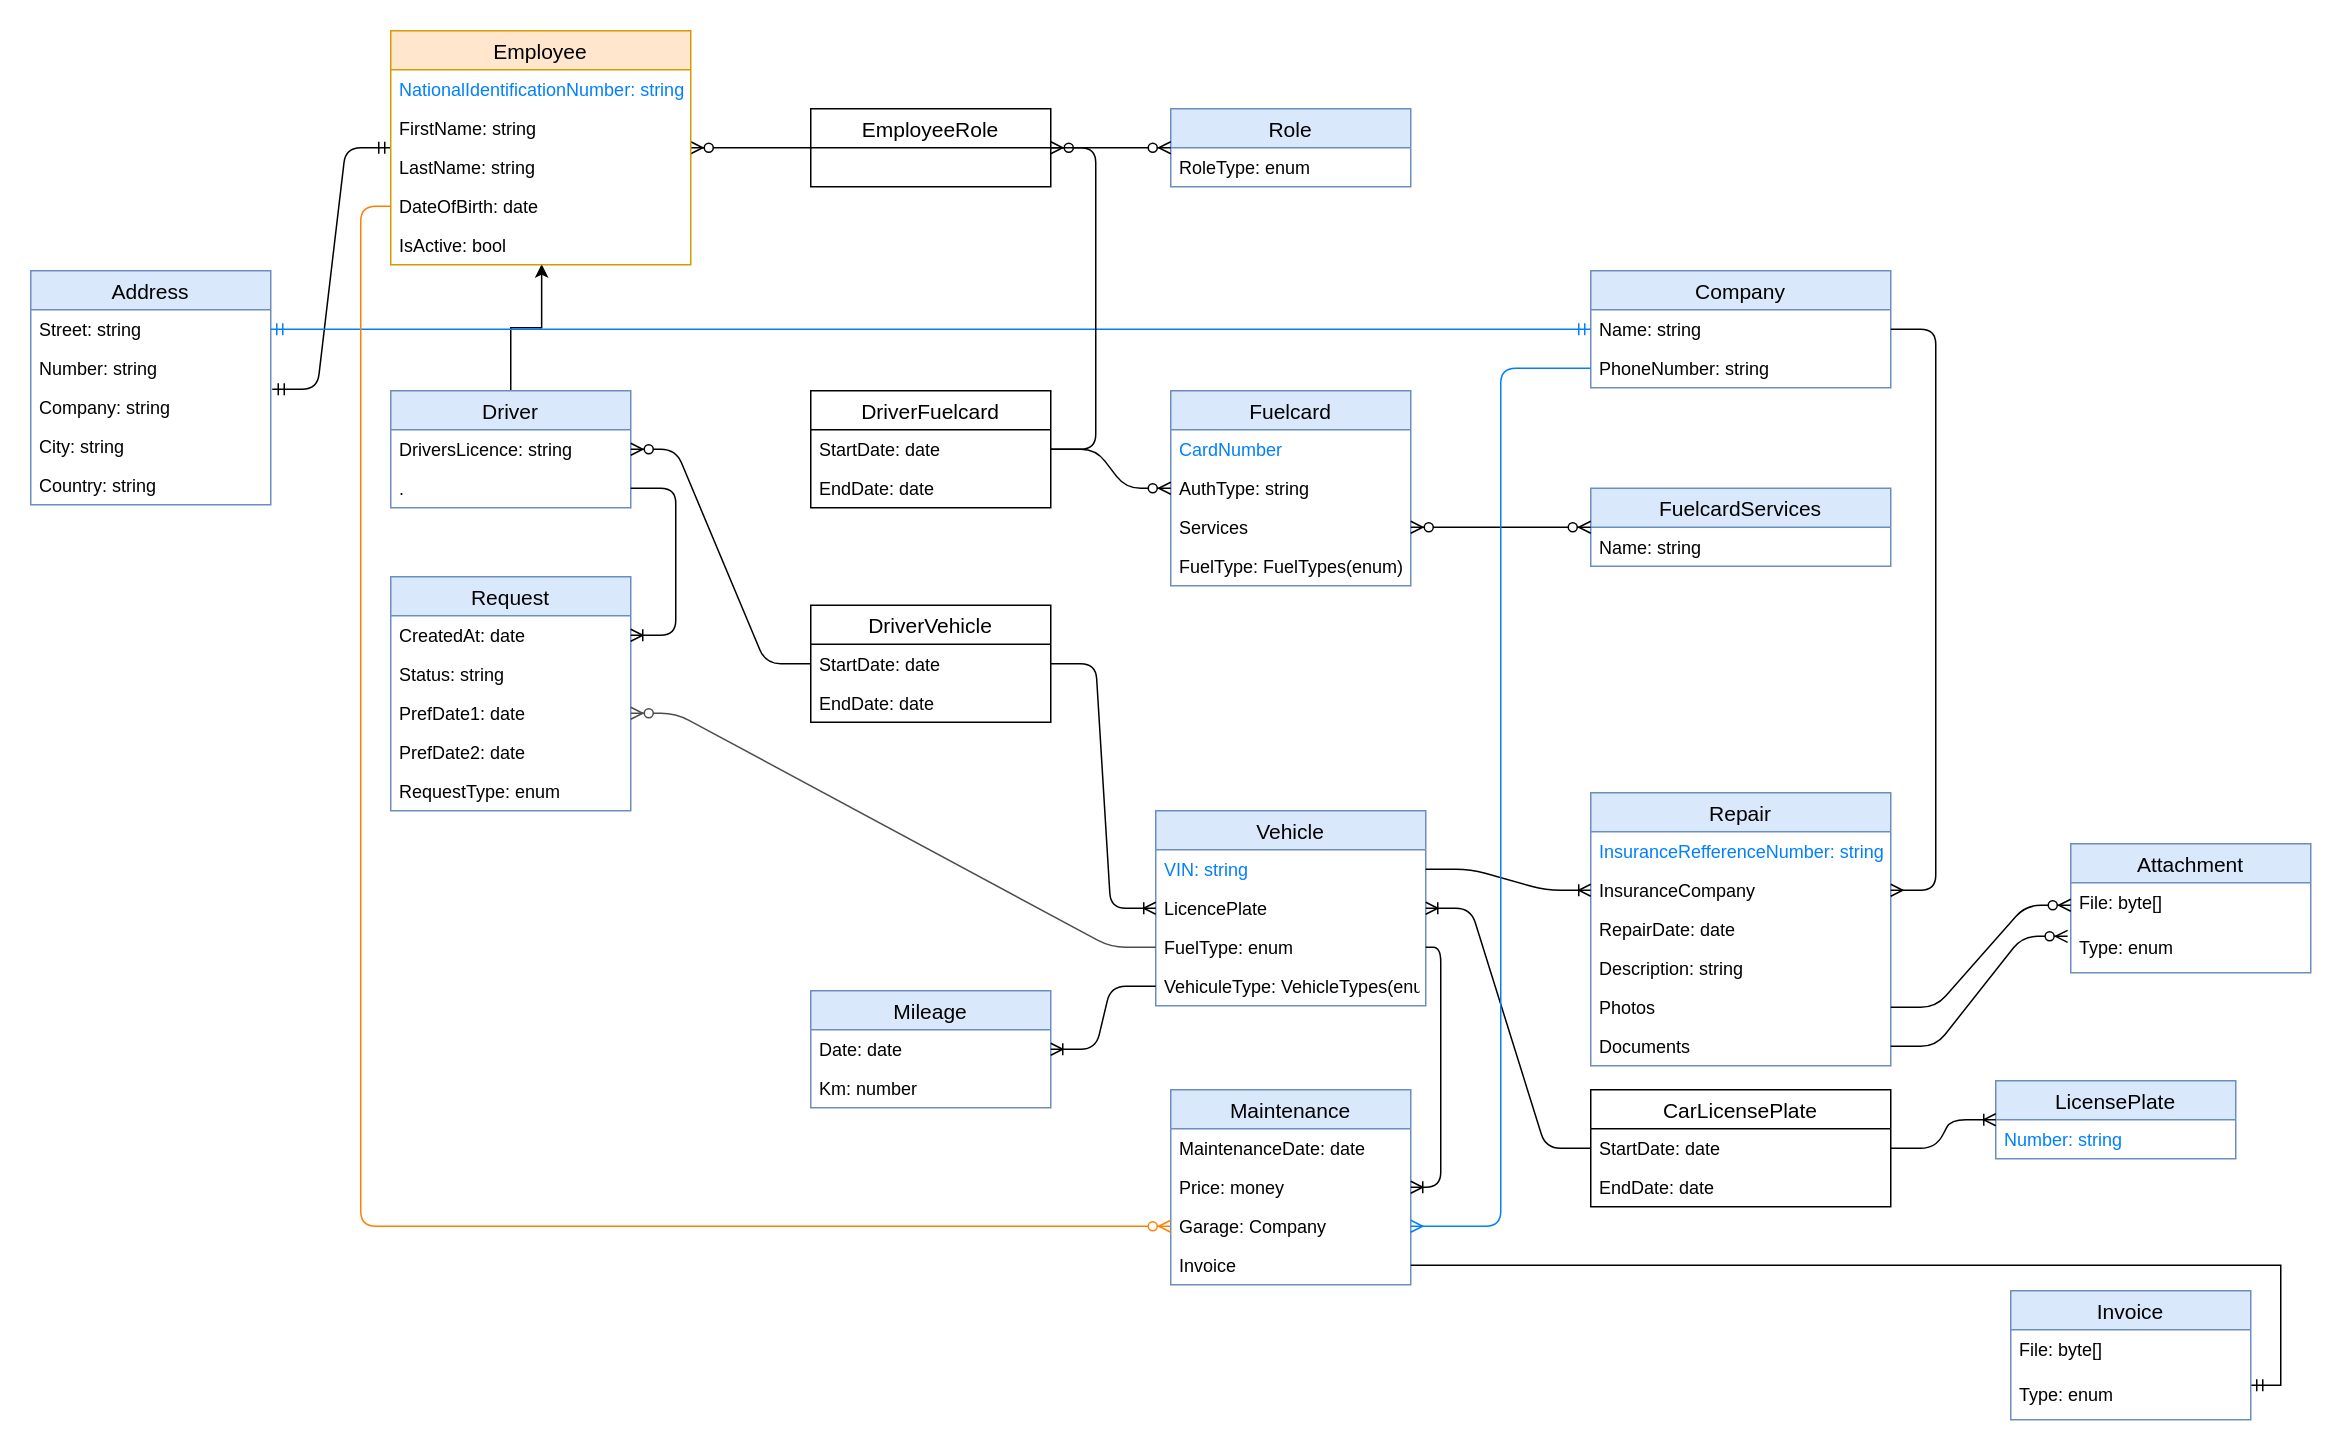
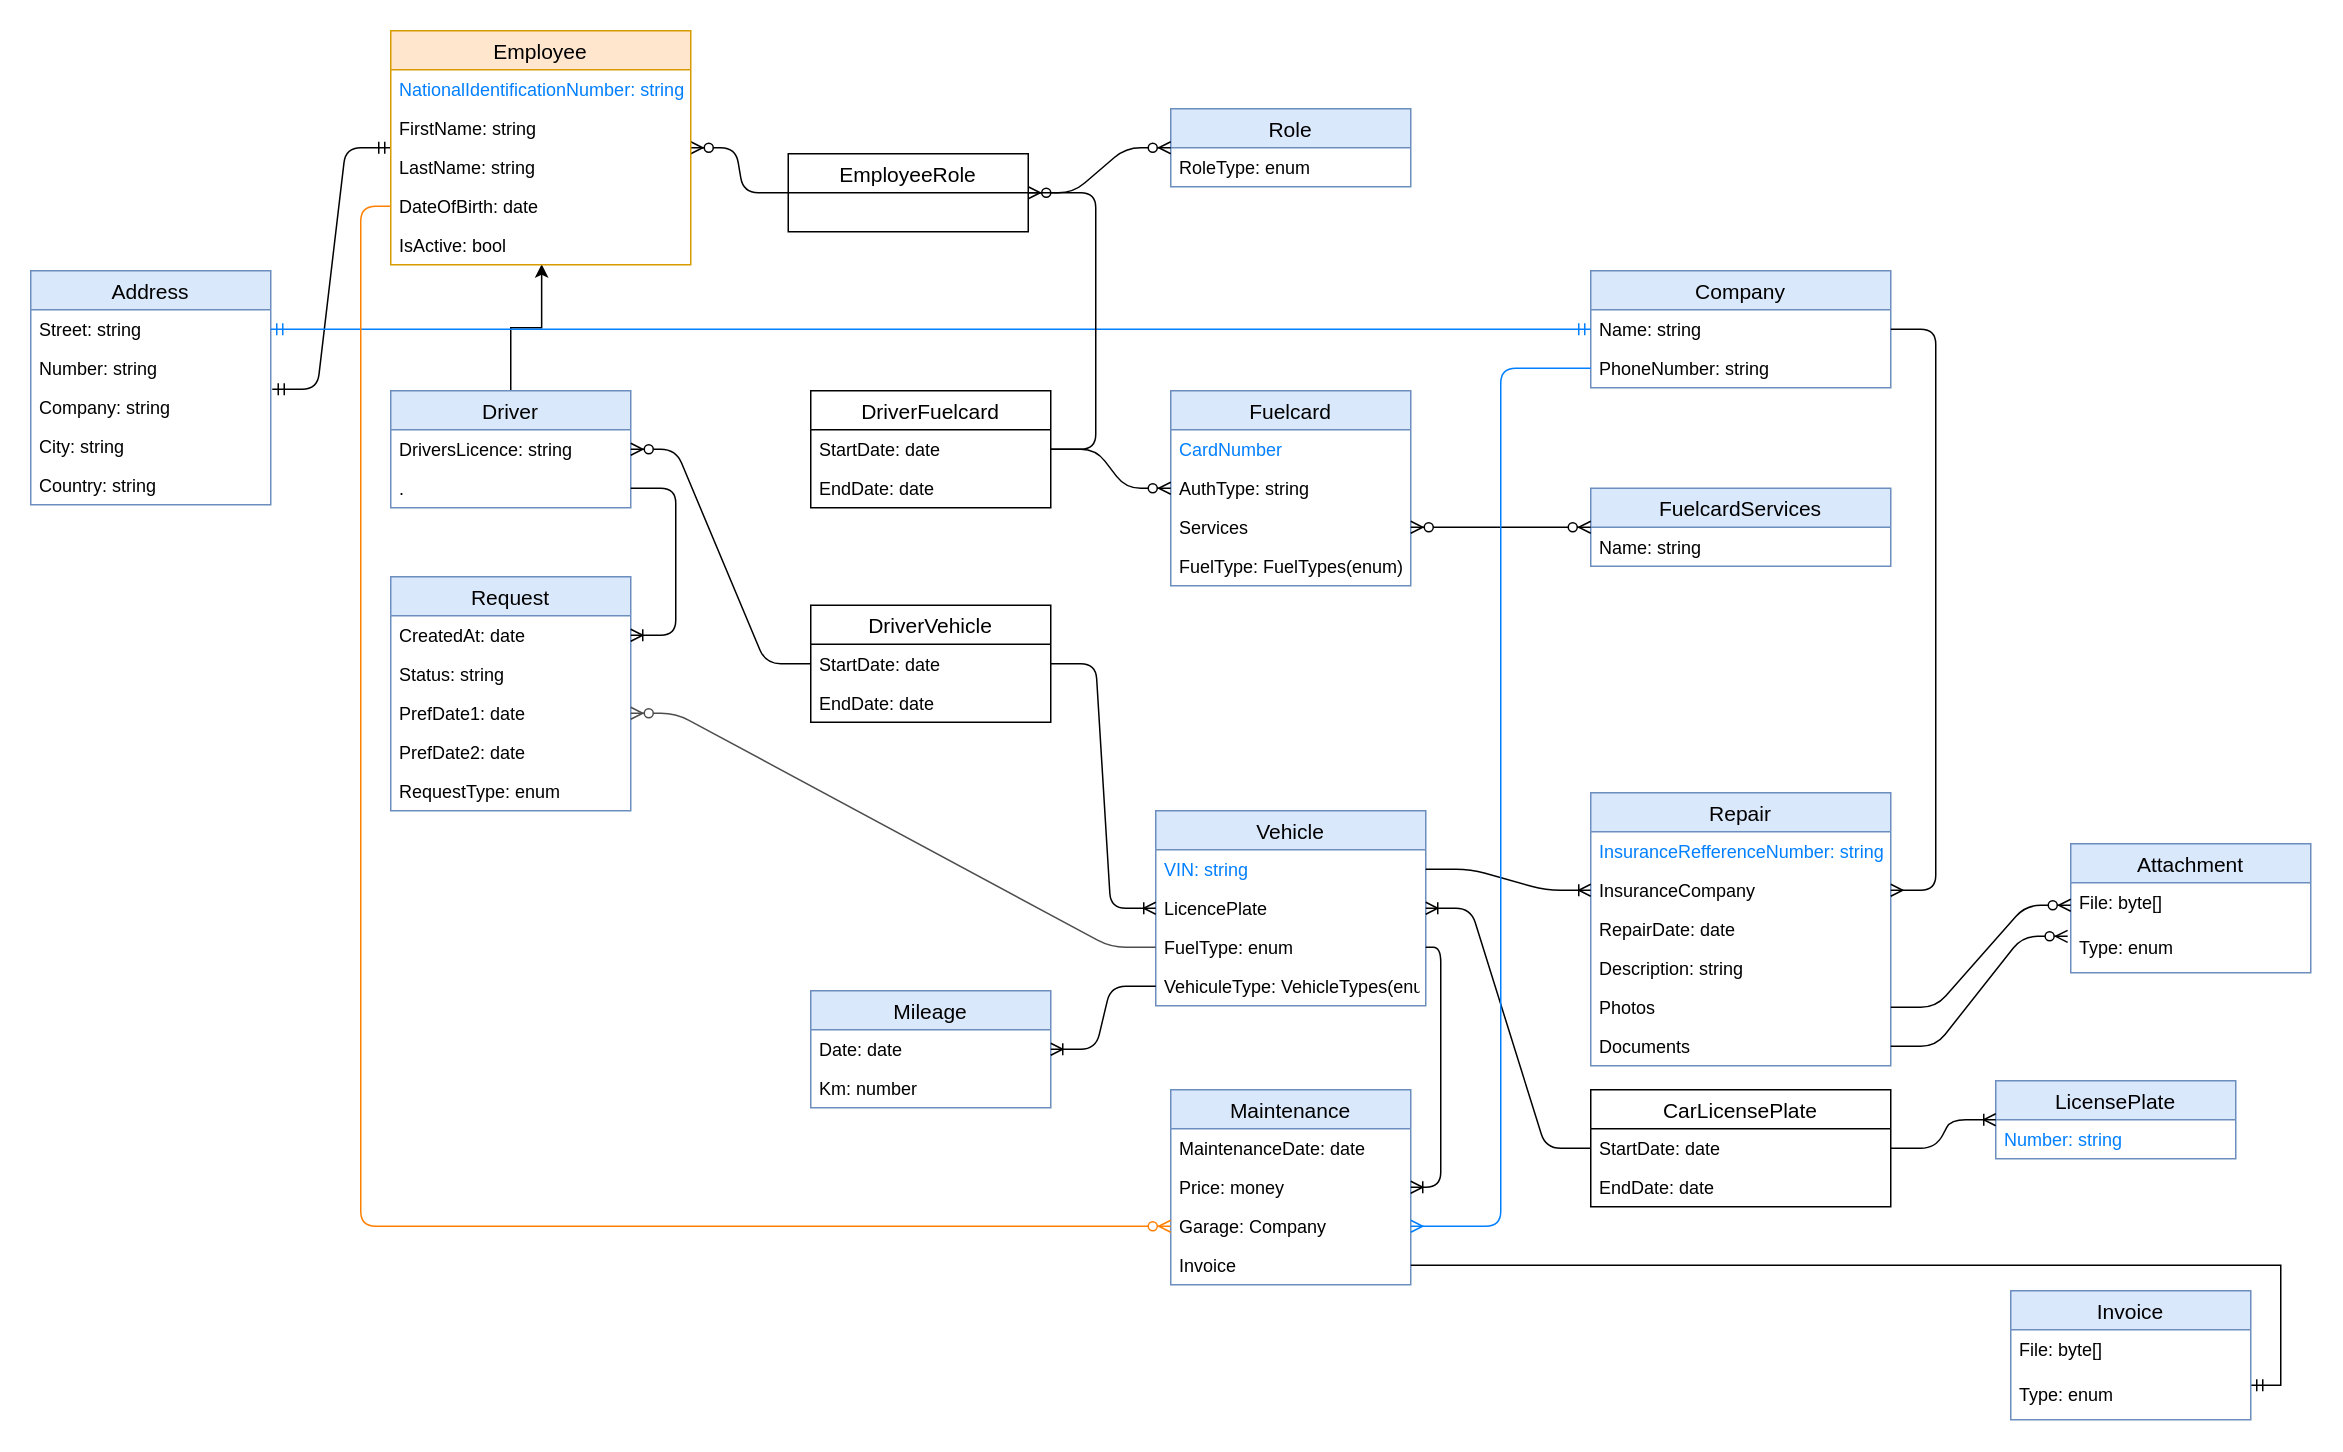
(931, 148) -> (908, 193)
